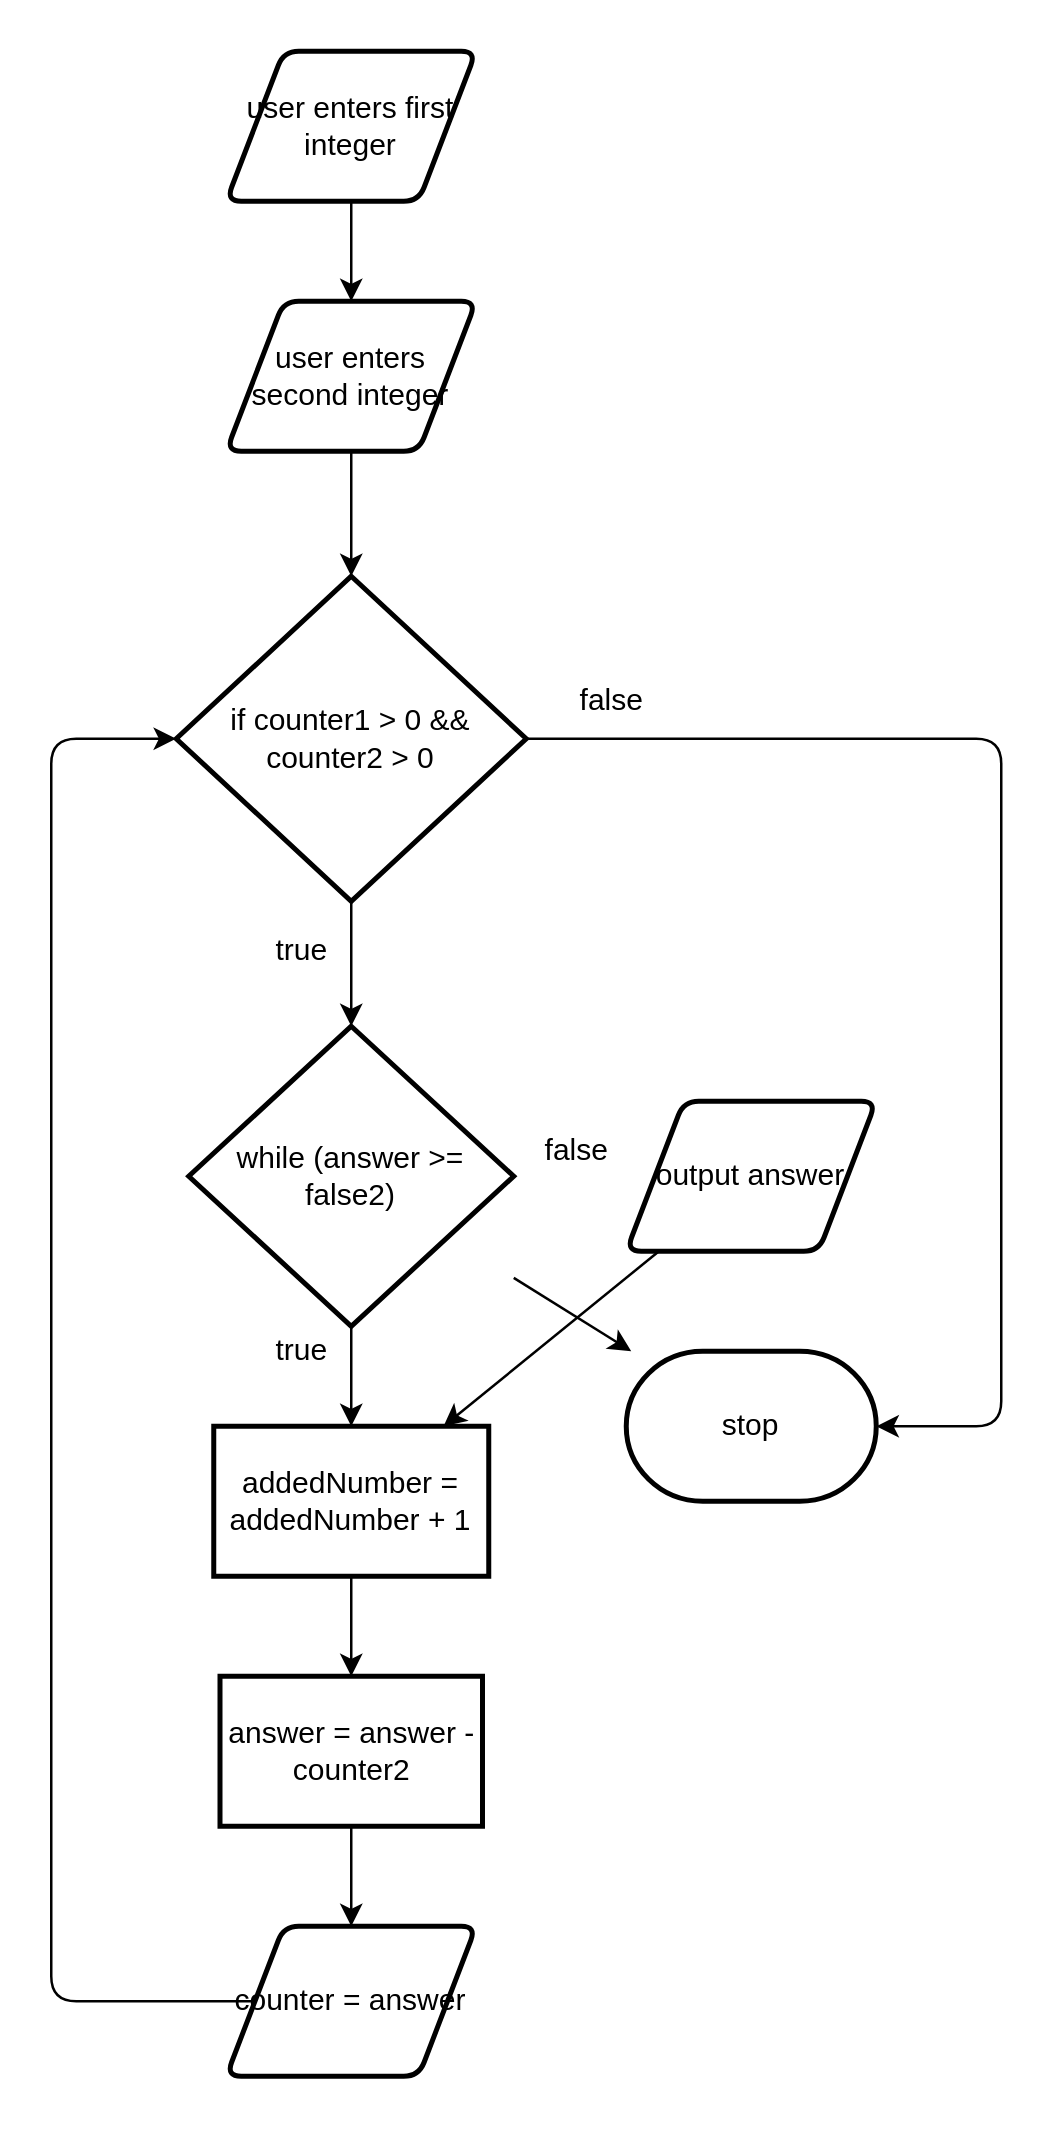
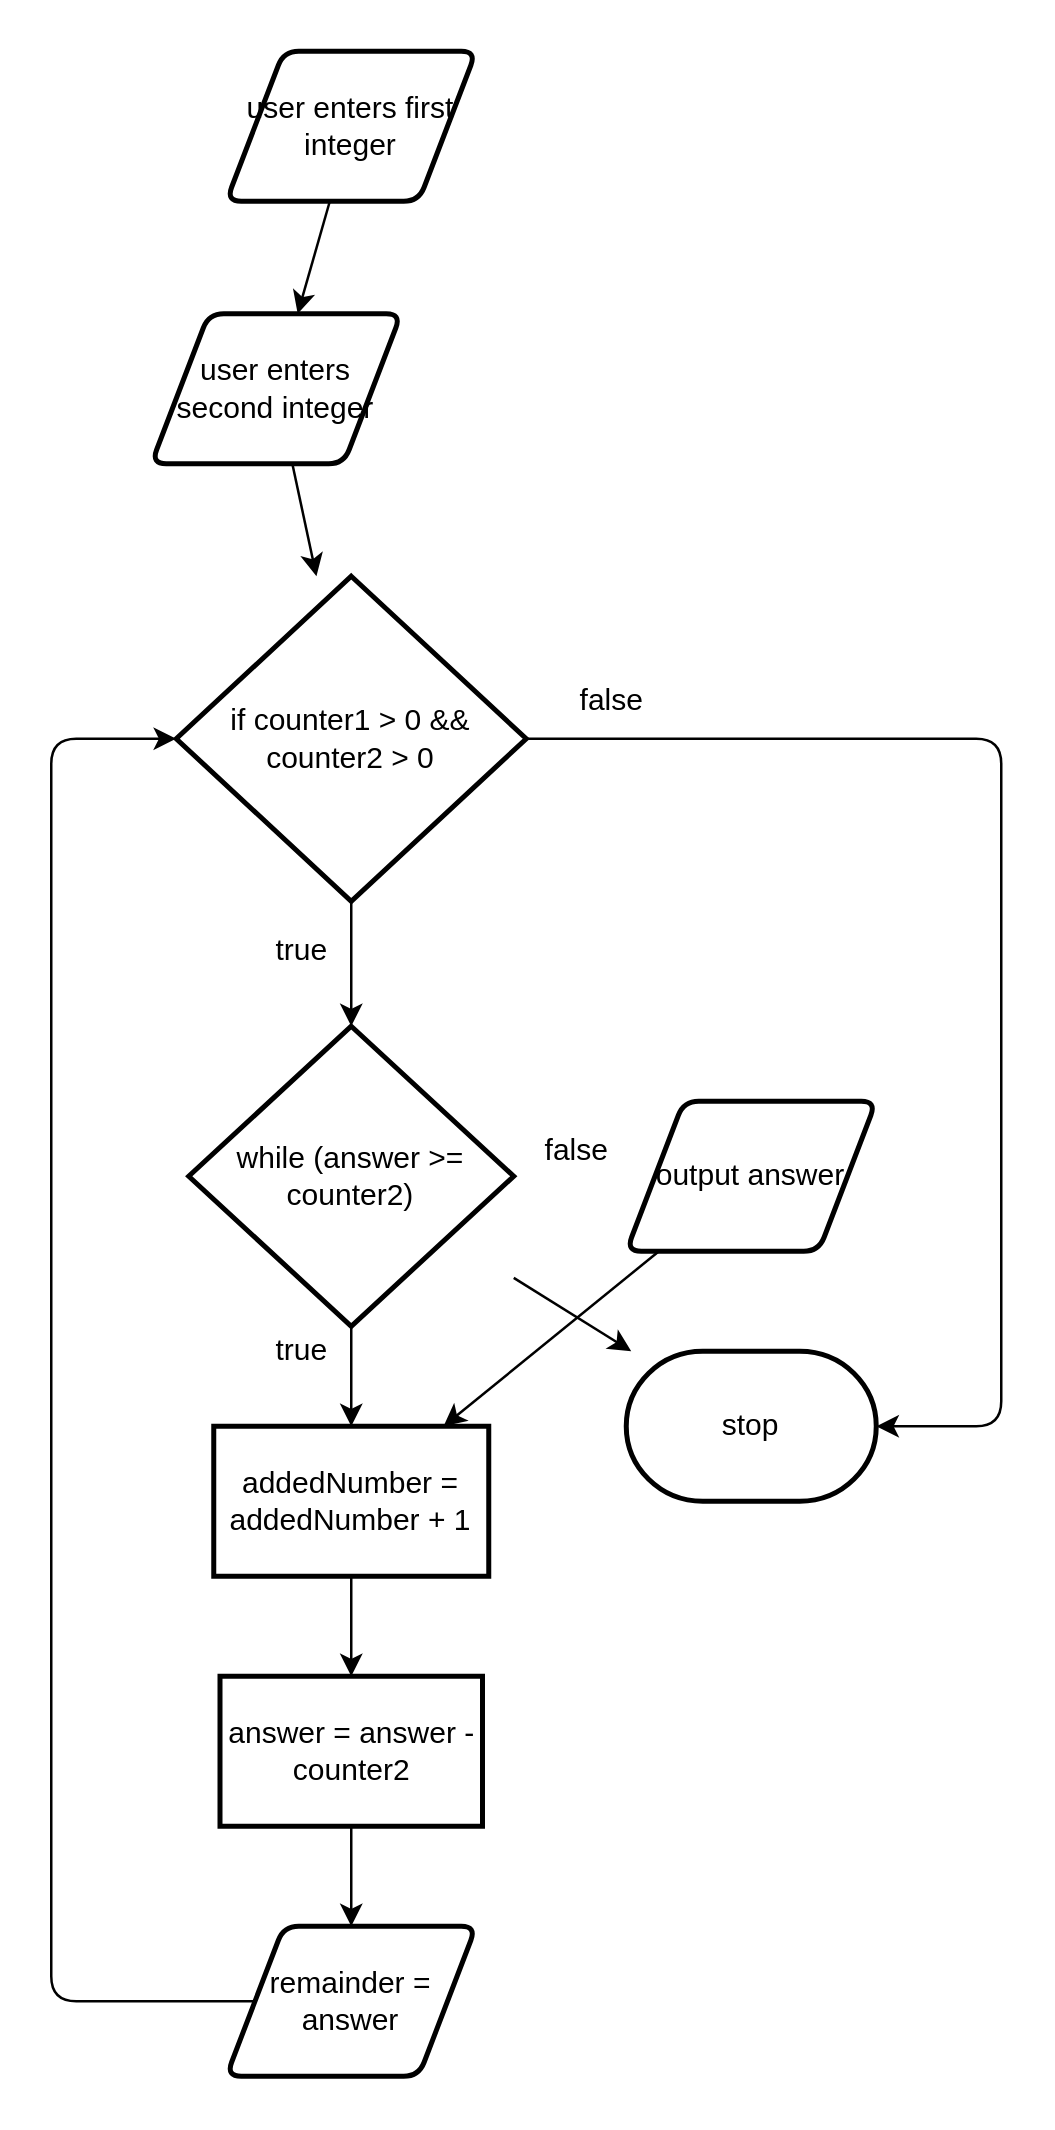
(351, 376) -> (276, 389)
(351, 1176) -> (351, 1176)
(351, 2001) -> (351, 2001)
